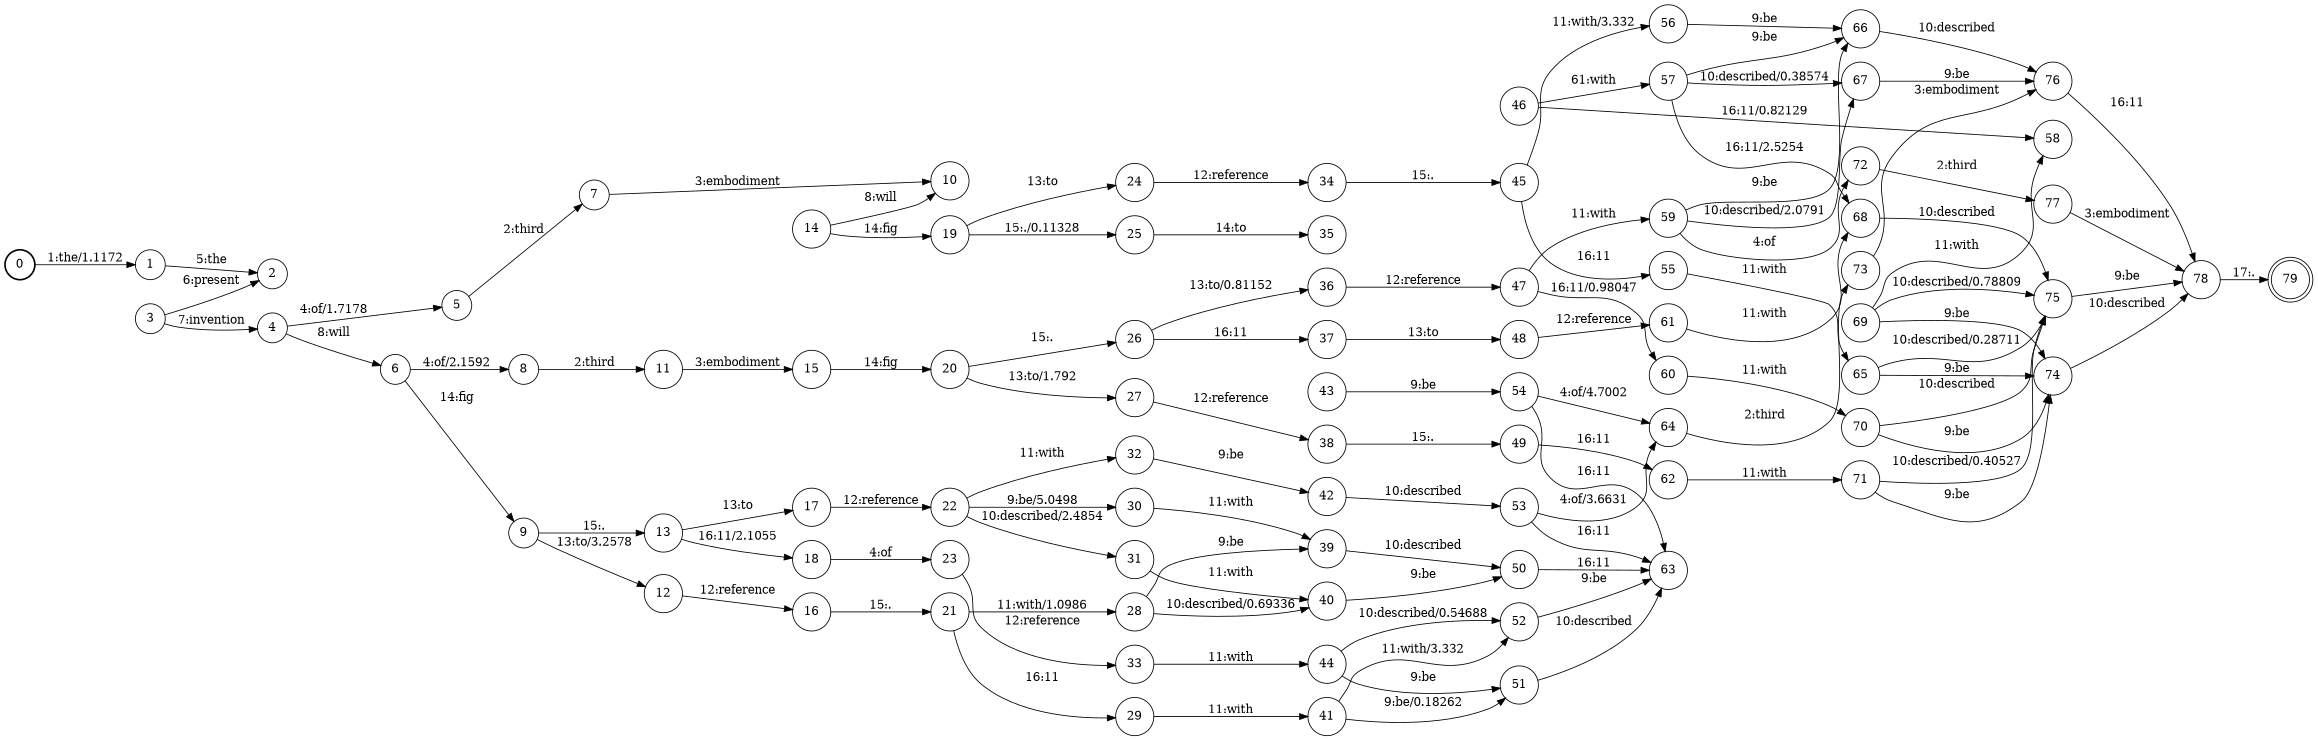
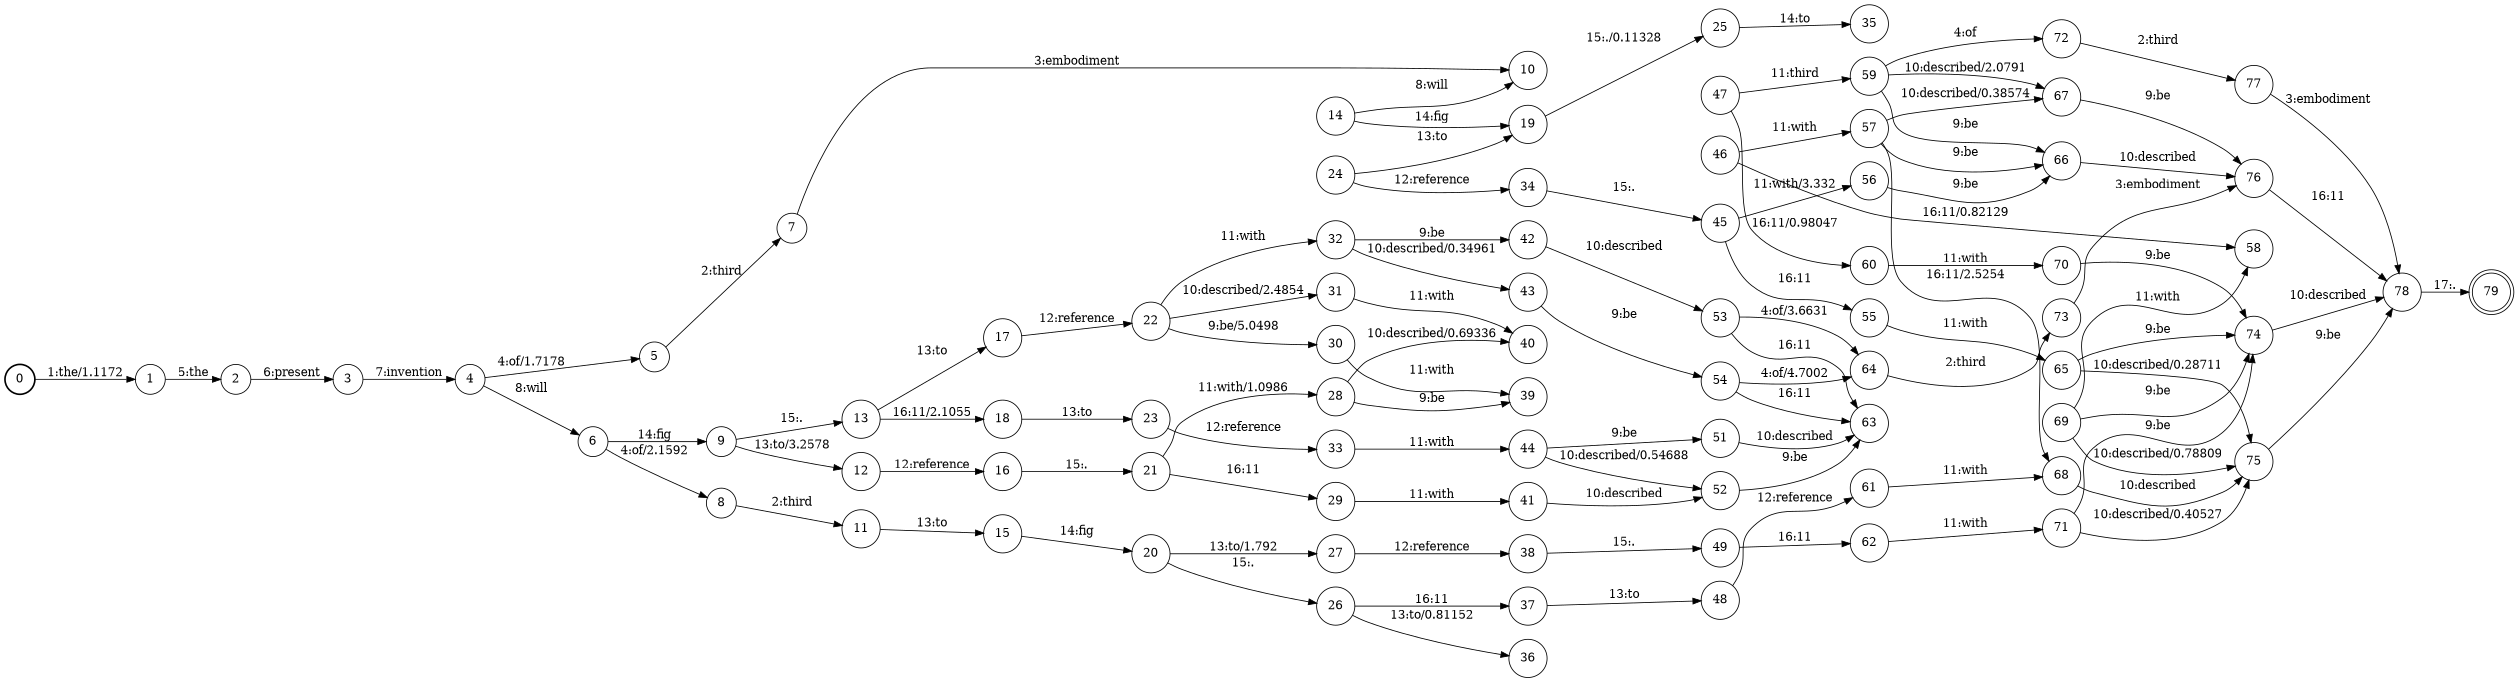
(1594, 81) -> (1795, 128)
(1036, 202) -> (1431, 162)
(1594, 214) -> (1795, 74)
none -> (1425, 273)
(1419, 287) -> none
(209, 301) -> (288, 379)
(738, 363) -> (932, 523)
(1987, 407) -> none
(881, 553) -> (1077, 413)
(1519, 570) -> none
(1423, 650) -> (1624, 494)
(1424, 722) -> none
